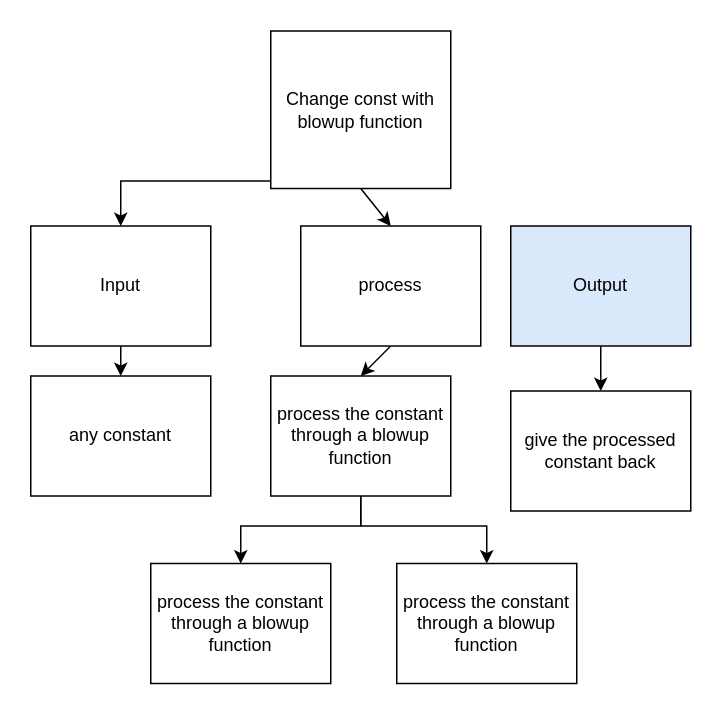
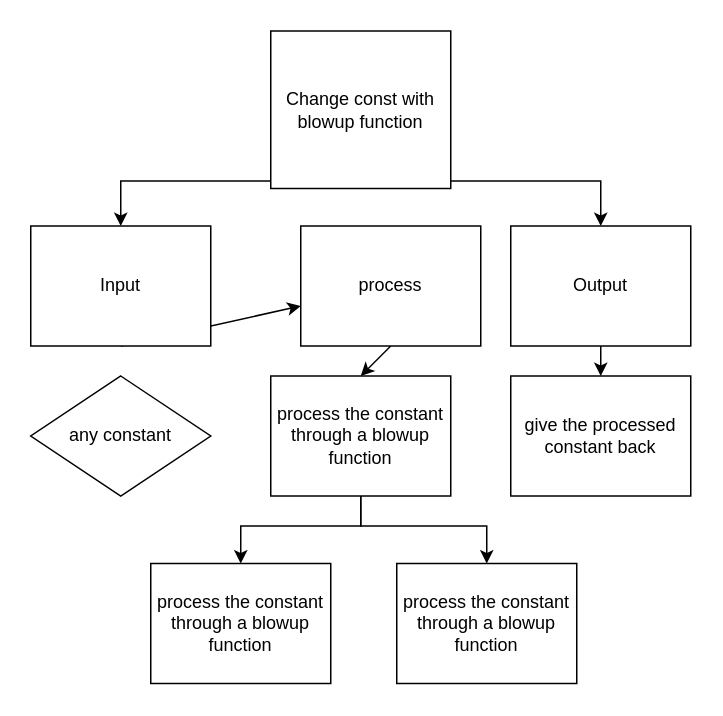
none -> (543, 181)
(373, 203) -> none
(601, 286) -> (601, 286)
(121, 356) -> (250, 317)
(121, 436) -> (121, 436)
(601, 451) -> (601, 436)
